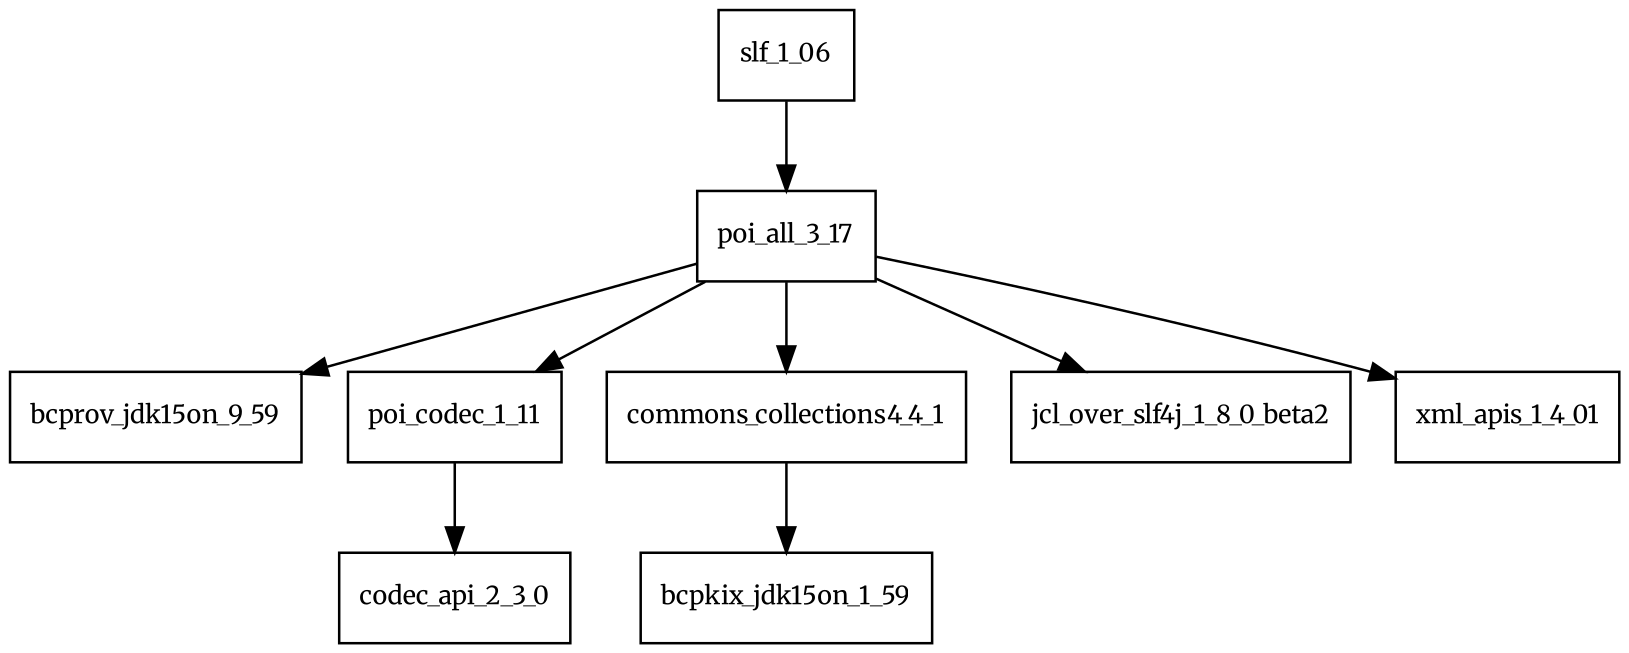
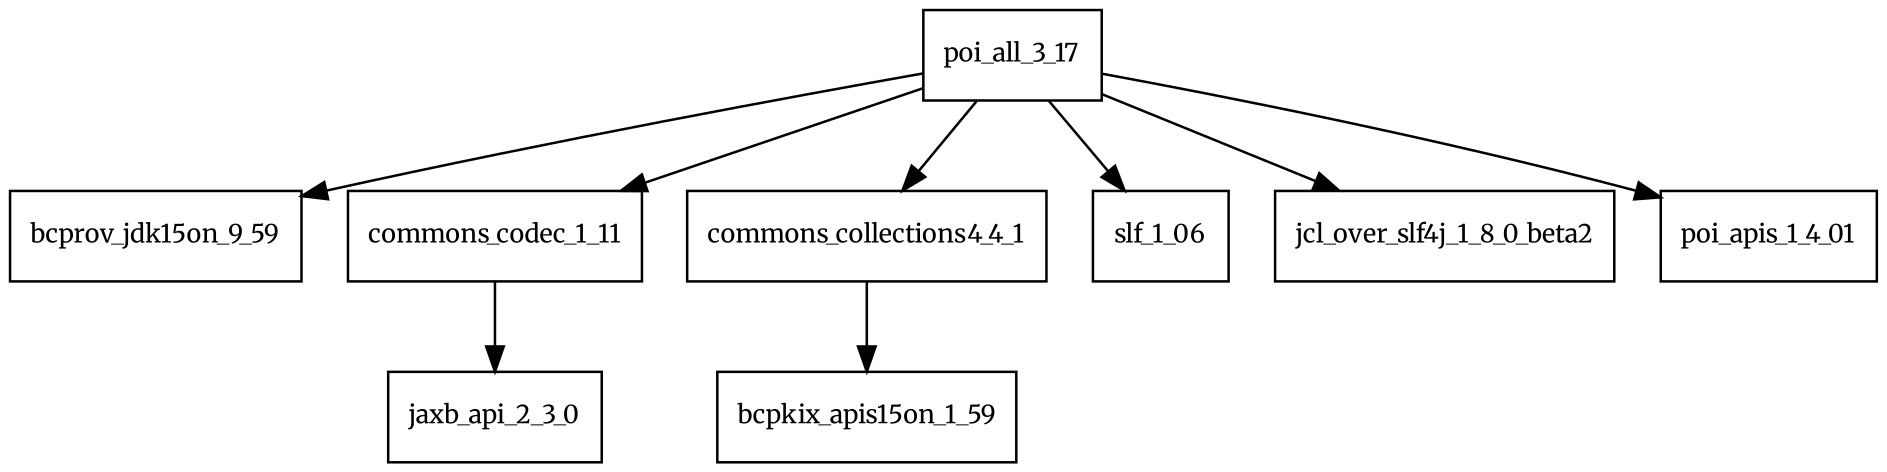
(786, 133) -> (1079, 136)
(455, 417) -> (495, 236)
(1508, 417) -> (1769, 236)
(455, 598) -> (495, 417)
(786, 598) -> (867, 417)
